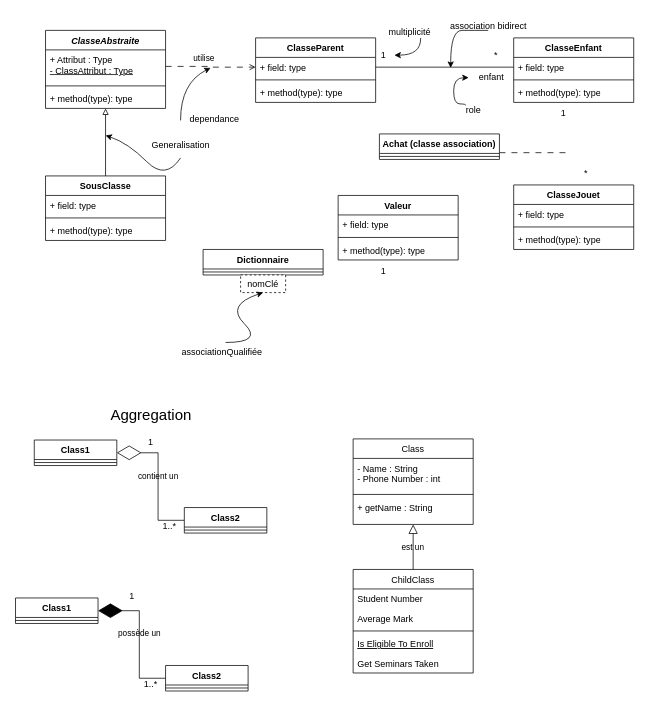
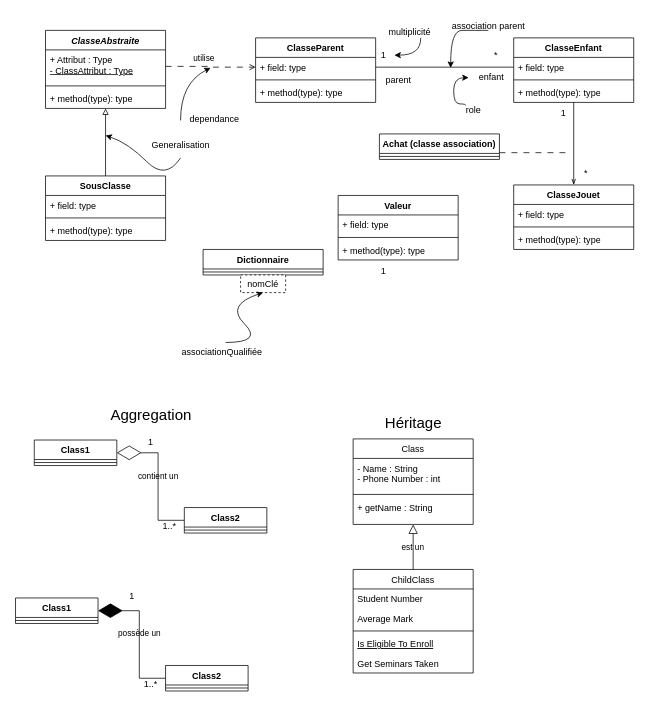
(488, 27) -> (488, 27)
none -> (398, 81)
none -> (573, 144)
none -> (413, 422)
